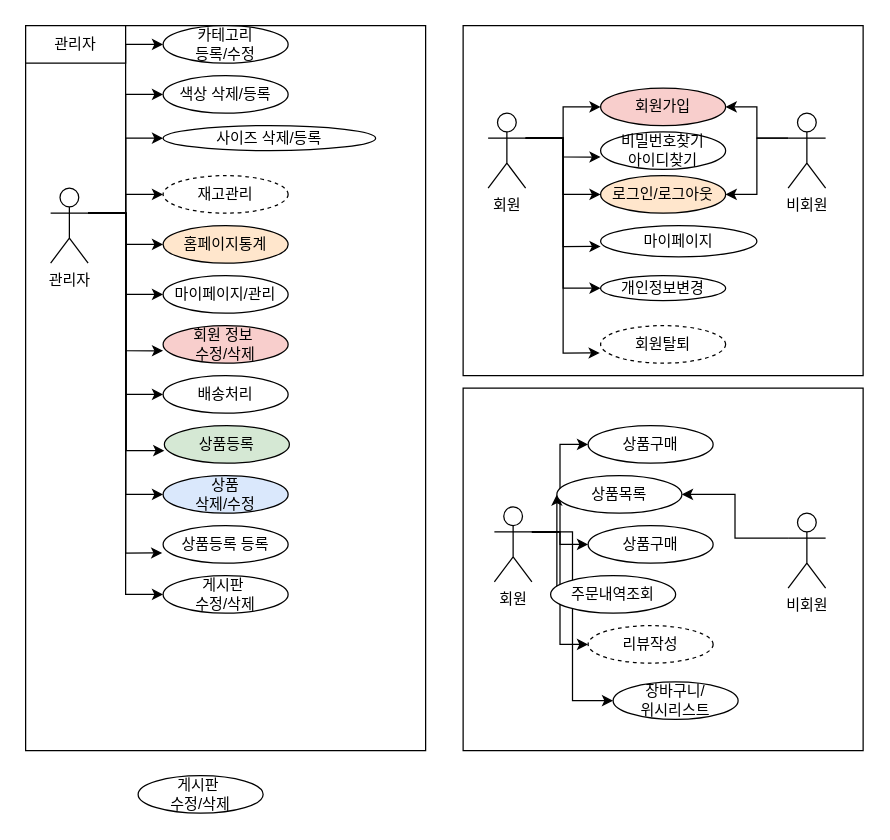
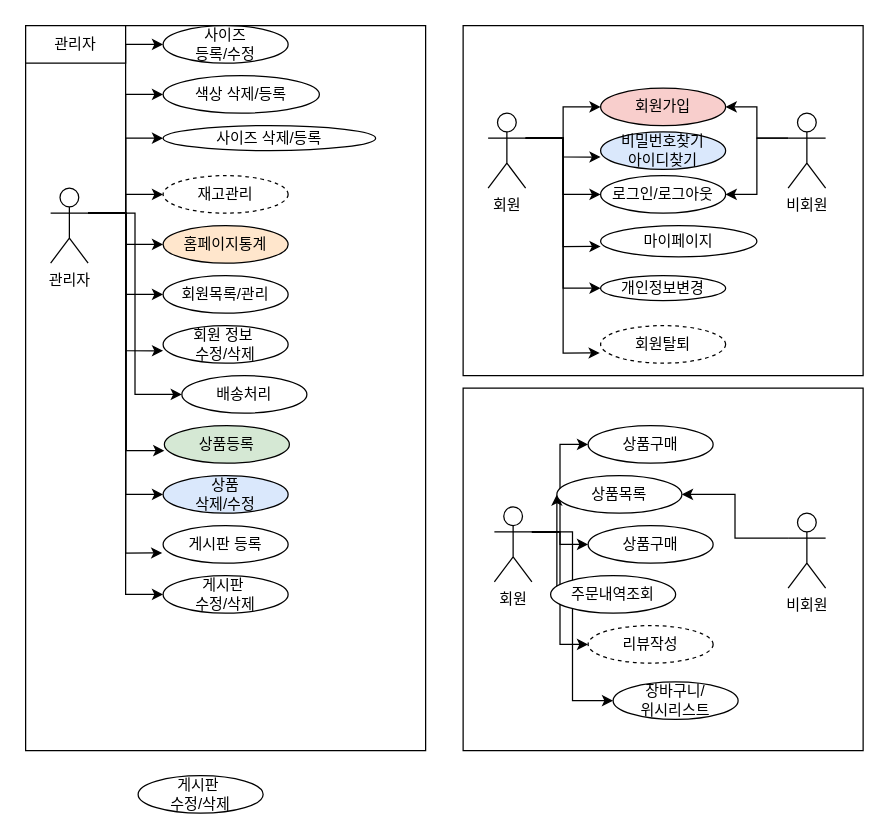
(226, 44) -> (226, 44)
(226, 94) -> (241, 94)
(663, 151) -> (663, 151)
(663, 194) -> (663, 194)
(226, 294) -> (226, 294)
(226, 344) -> (226, 344)
(226, 394) -> (244, 394)
(226, 544) -> (226, 544)
